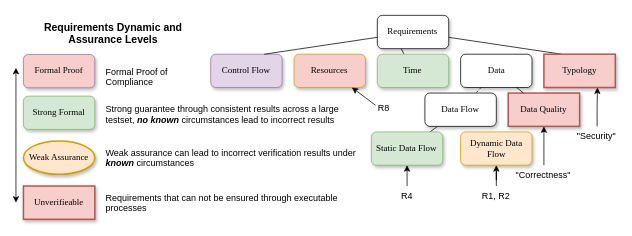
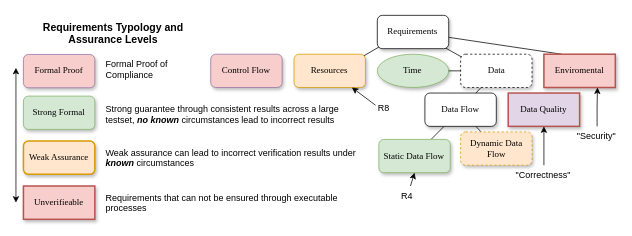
(113, 33) -> (113, 33)
(321, 46) -> none
(402, 51) -> (372, 51)
none -> (452, 52)
(246, 71) -> (246, 71)
(329, 71) -> (329, 71)
(413, 71) -> (413, 71)
(496, 71) -> (496, 71)
(580, 71) -> (580, 71)
(153, 77) -> (153, 70)
(479, 90) -> (479, 90)
(520, 90) -> (455, 71)
(544, 110) -> (544, 110)
none -> (478, 129)
(407, 149) -> (414, 156)
(496, 149) -> (496, 149)
(59, 158) -> (59, 158)
(496, 173) -> none
(496, 197) -> none
